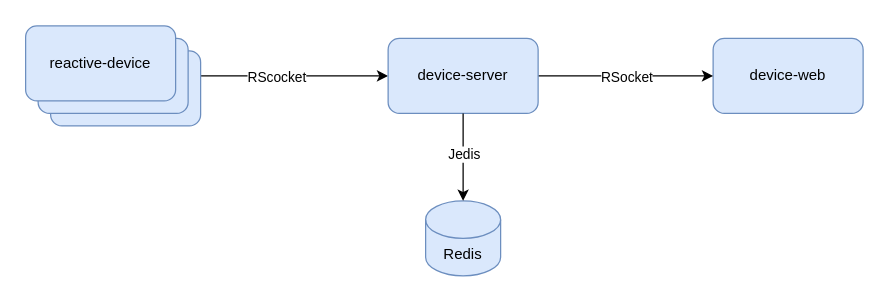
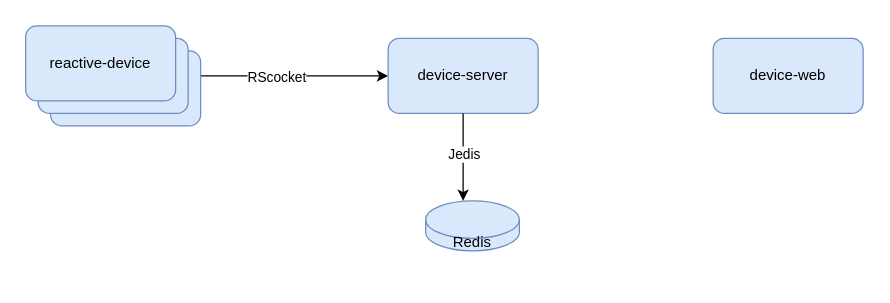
(621, 76) -> none
(463, 238) -> (473, 226)
